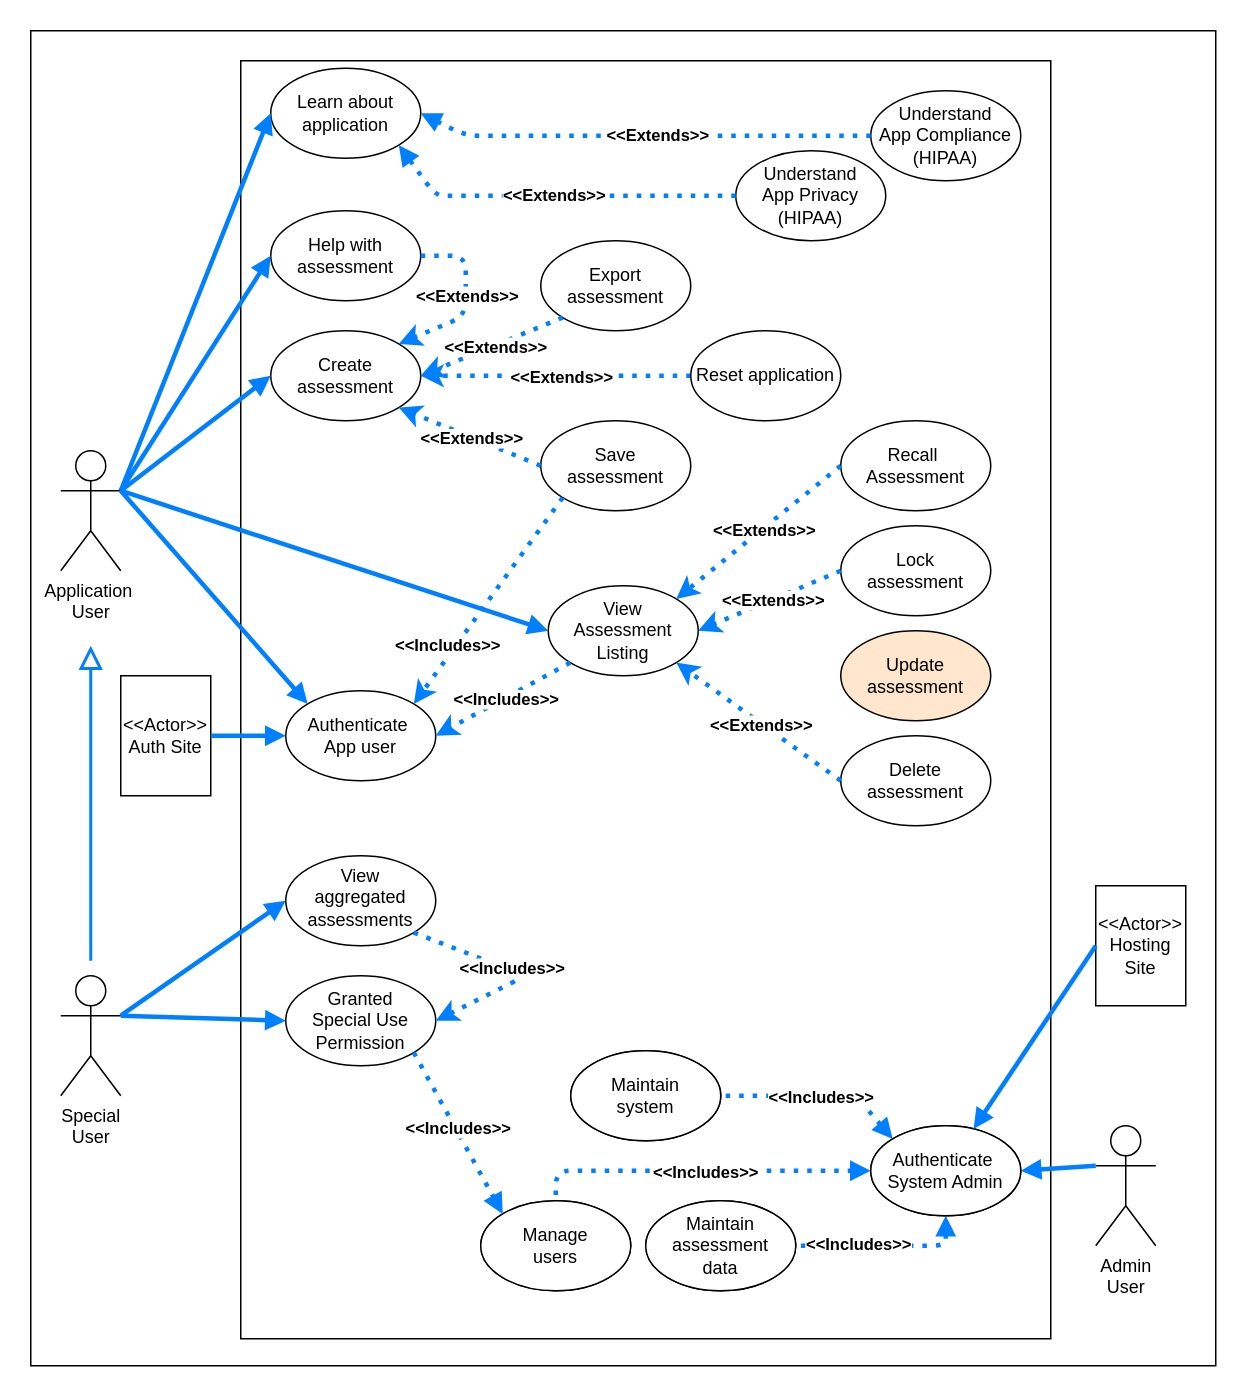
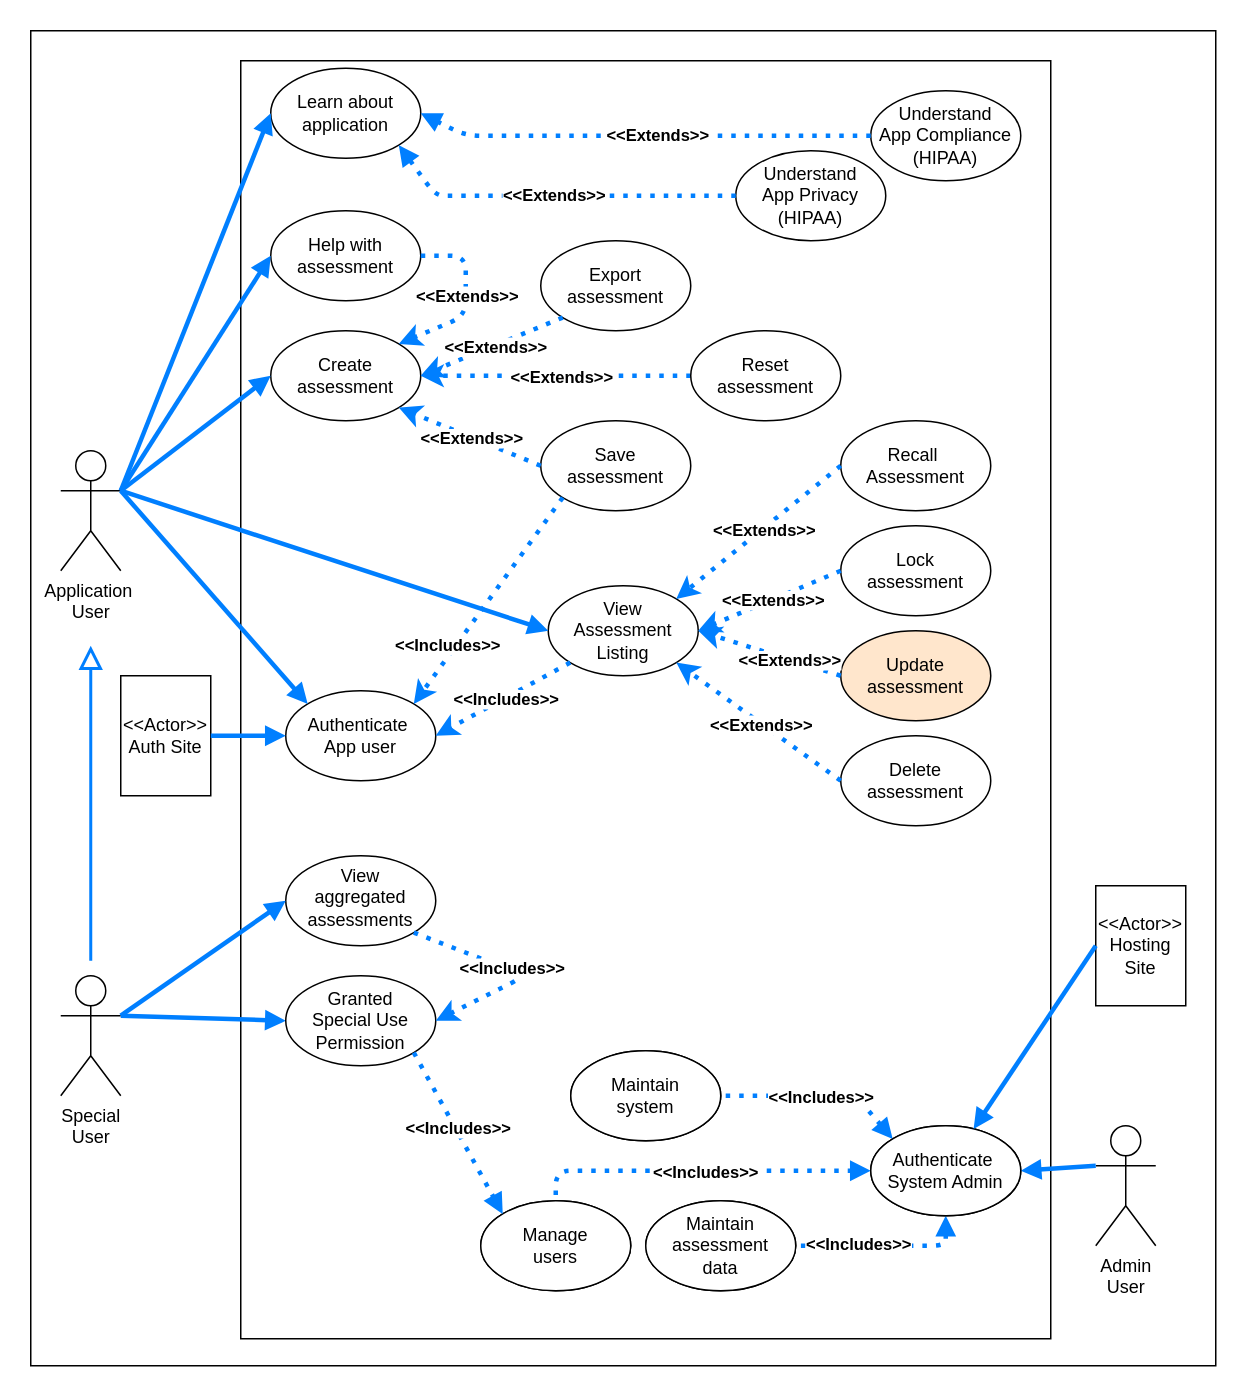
(766, 376) -> (766, 376)
none -> (777, 656)
